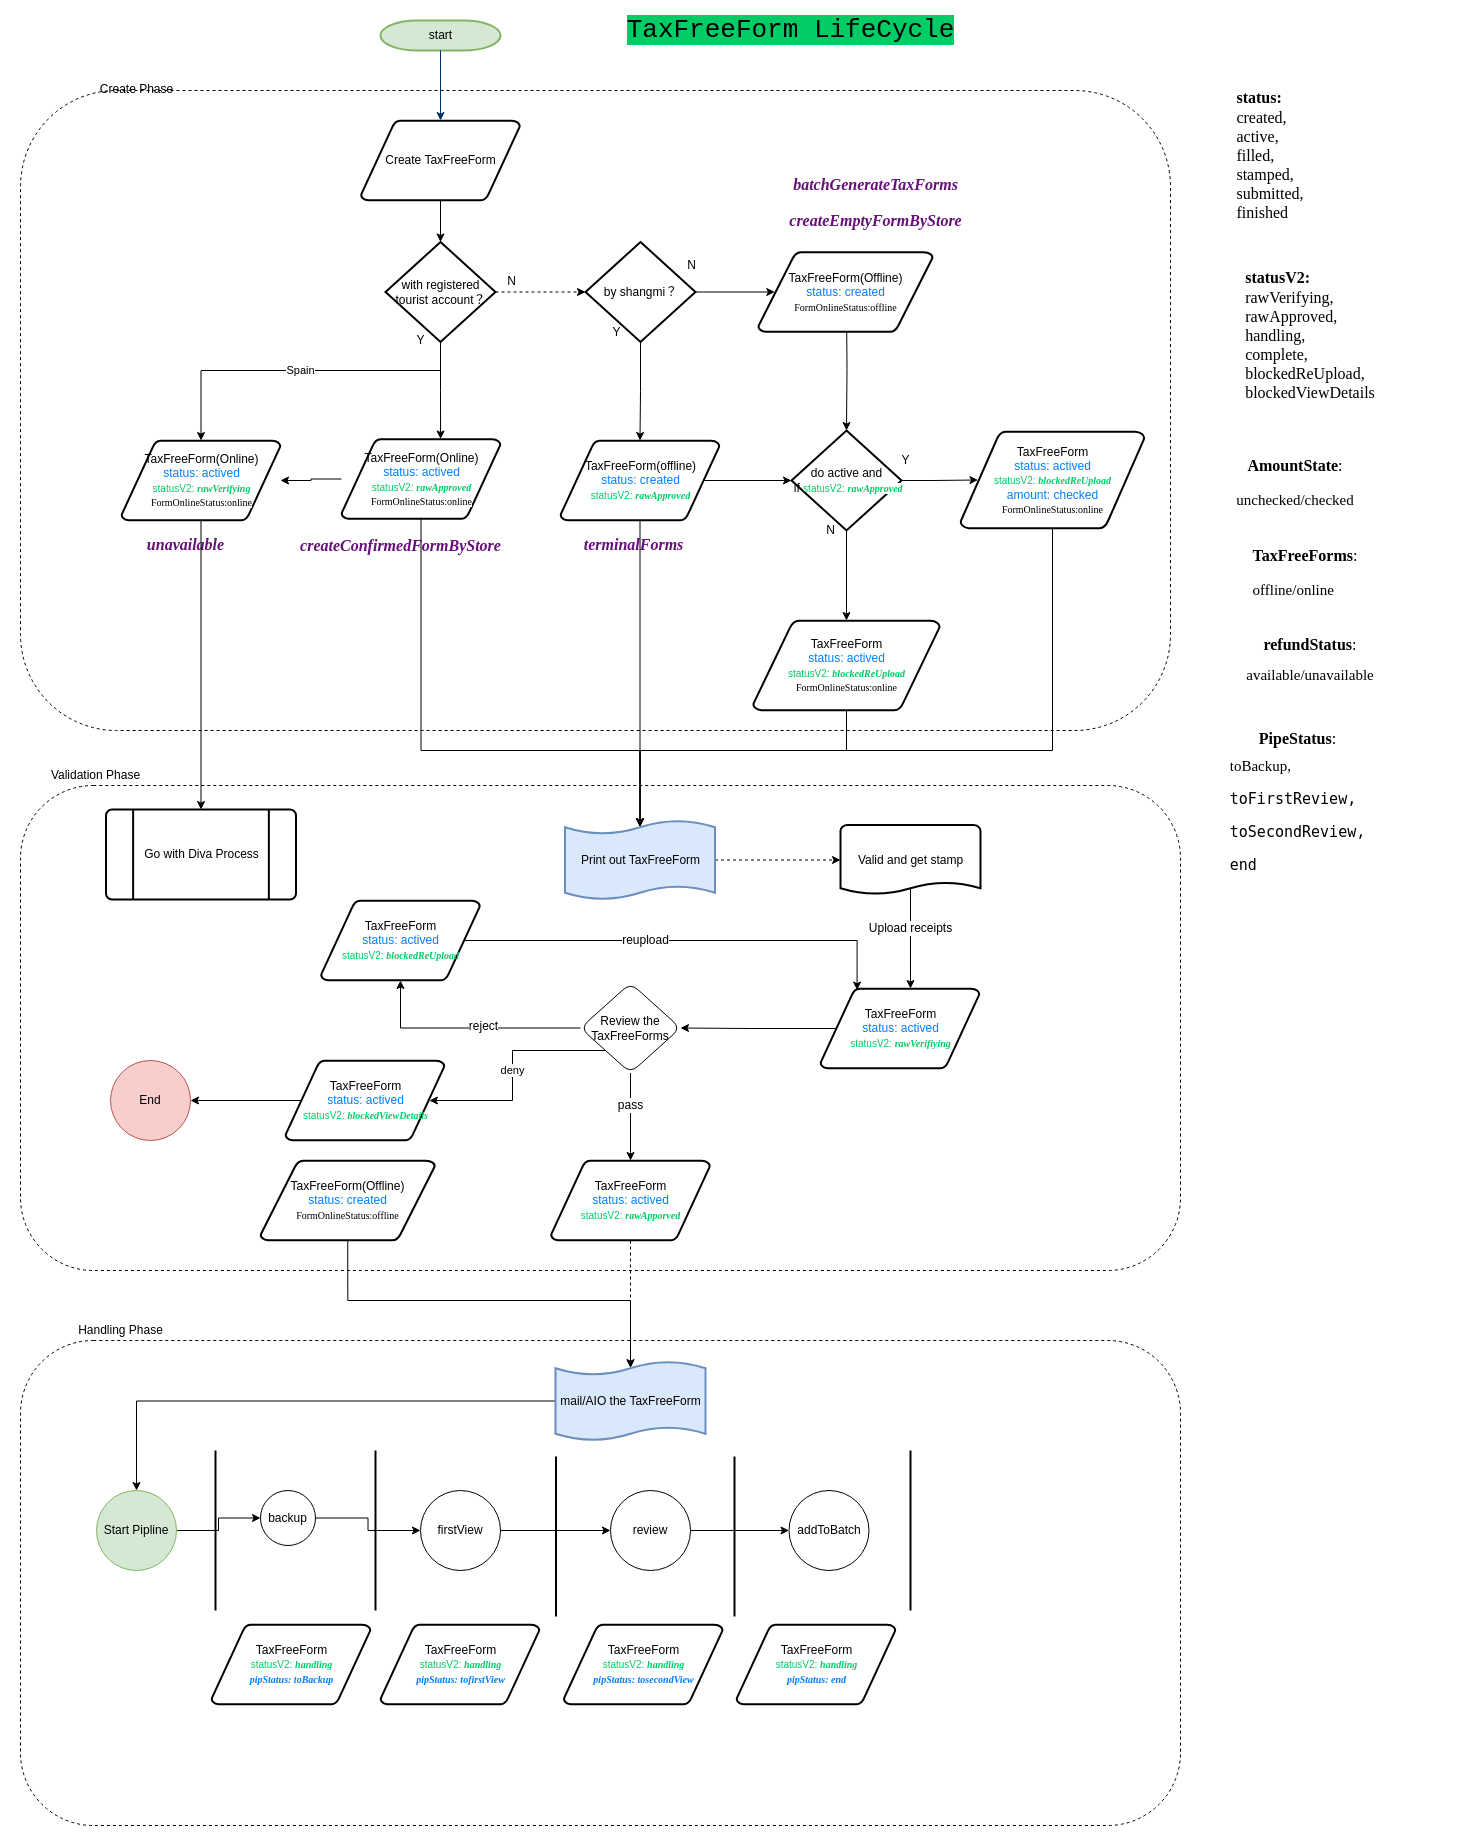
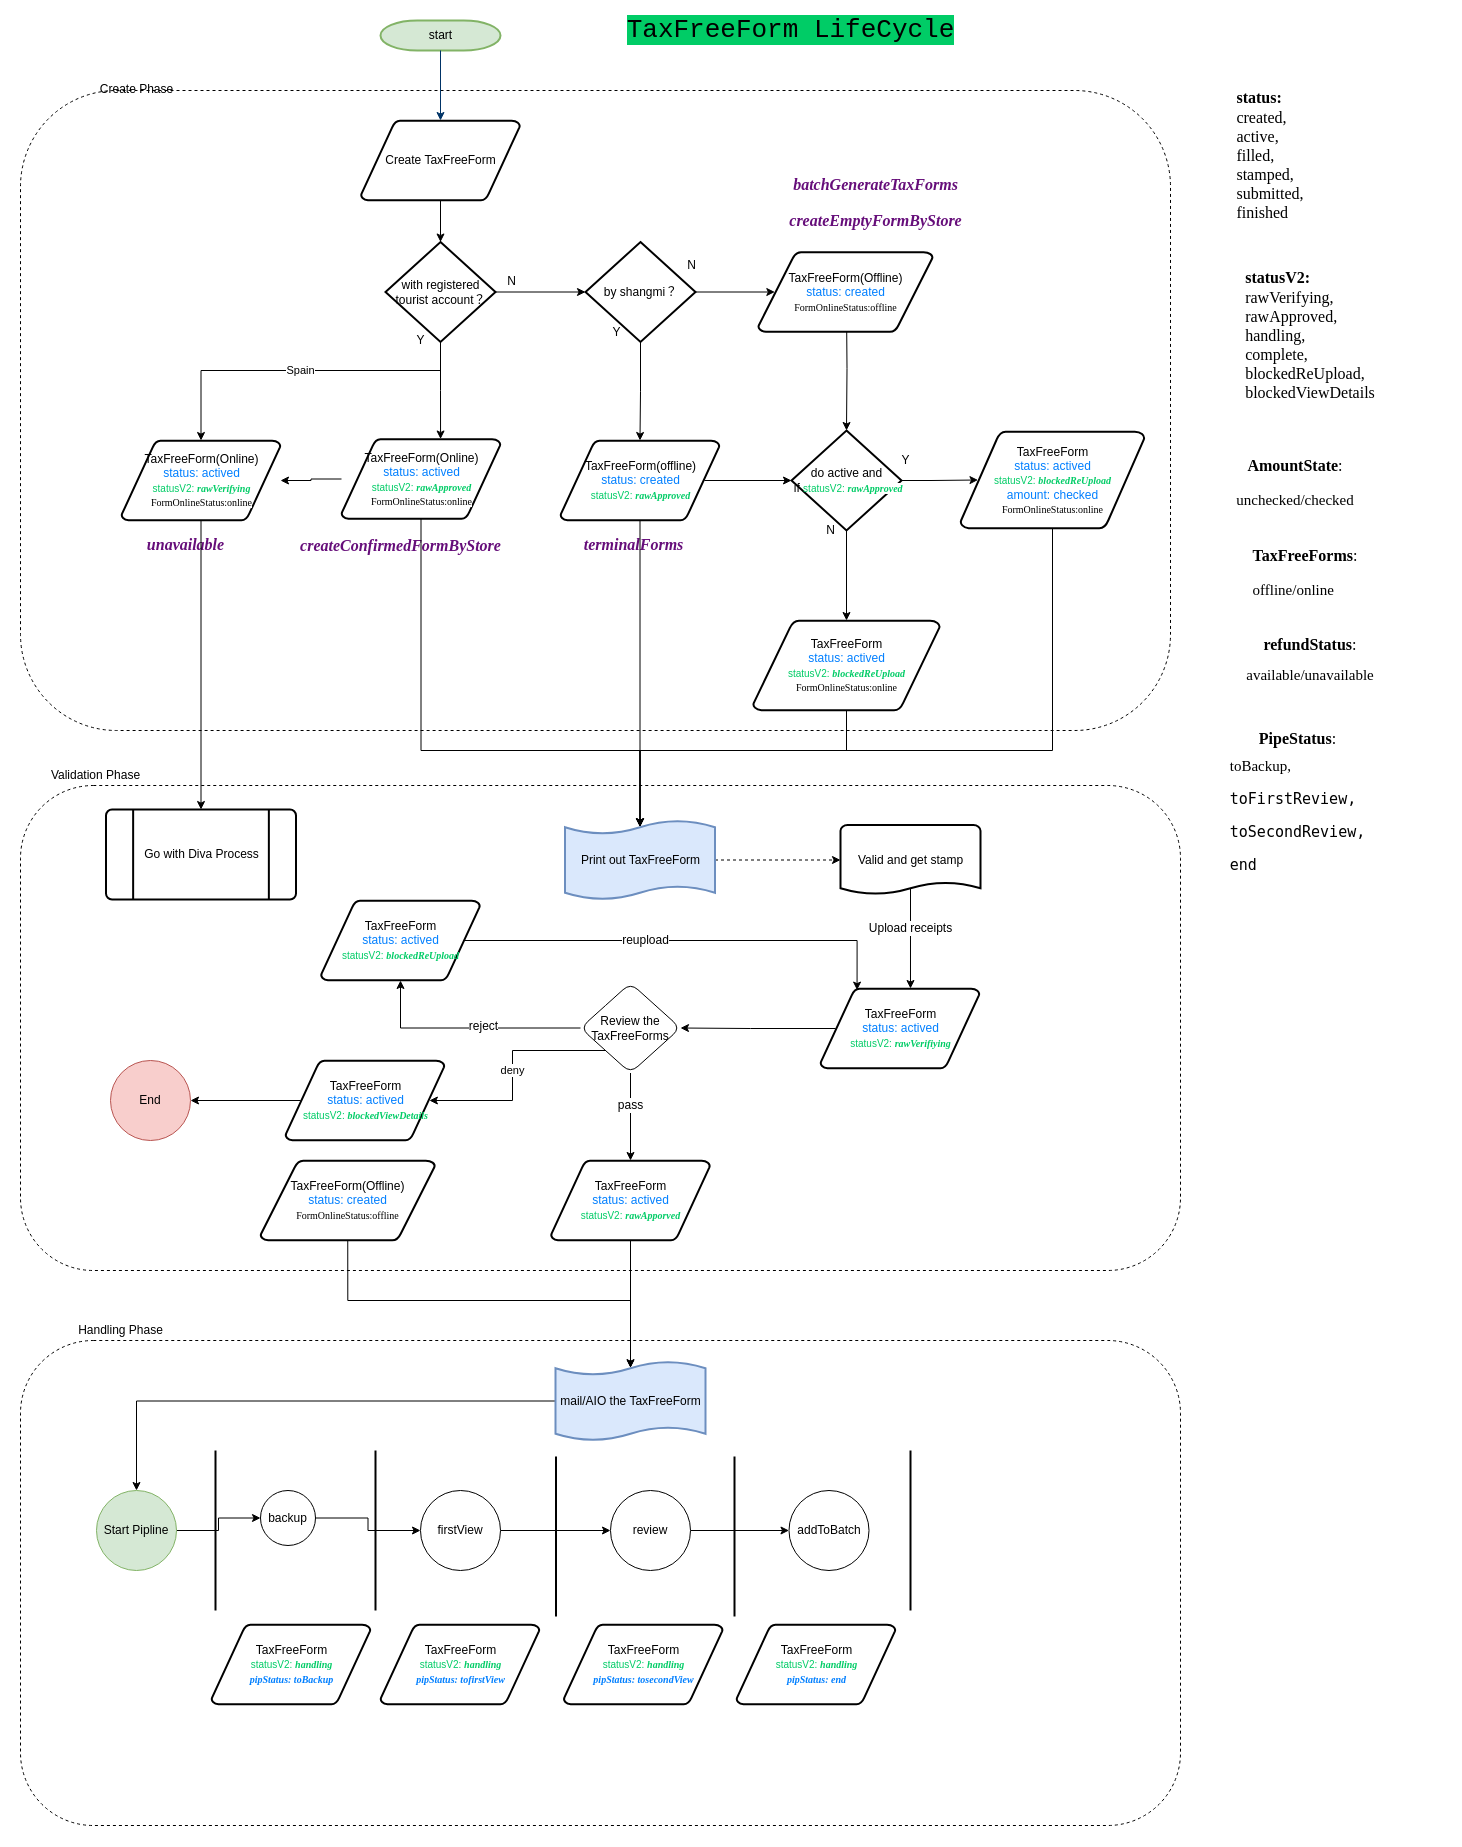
(538, 292) -> (538, 292)
(631, 1270) -> (631, 1270)
